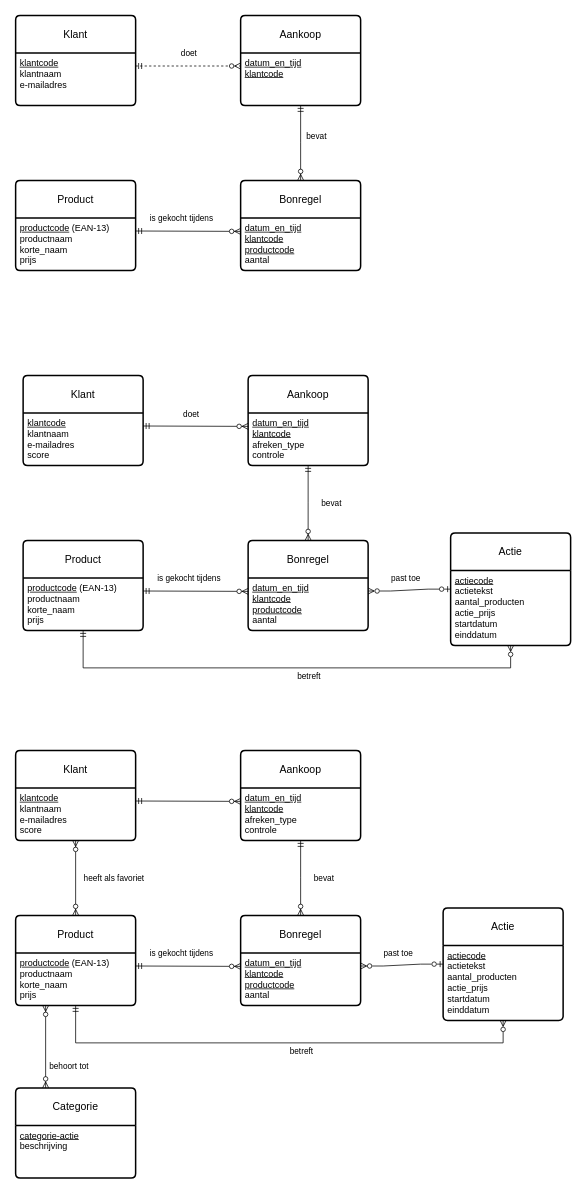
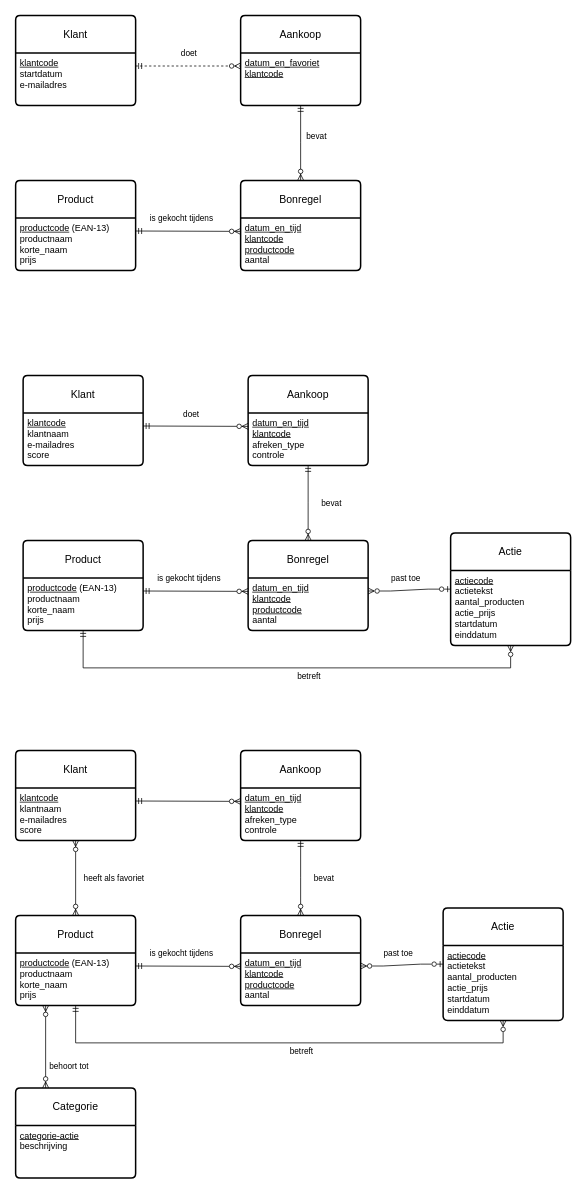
(276, 69) -> (287, 69)
(45, 74) -> (45, 74)
